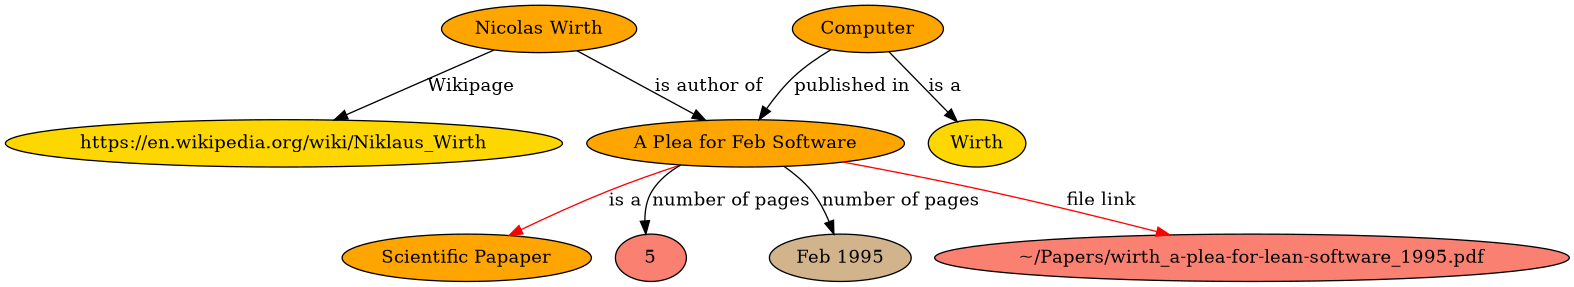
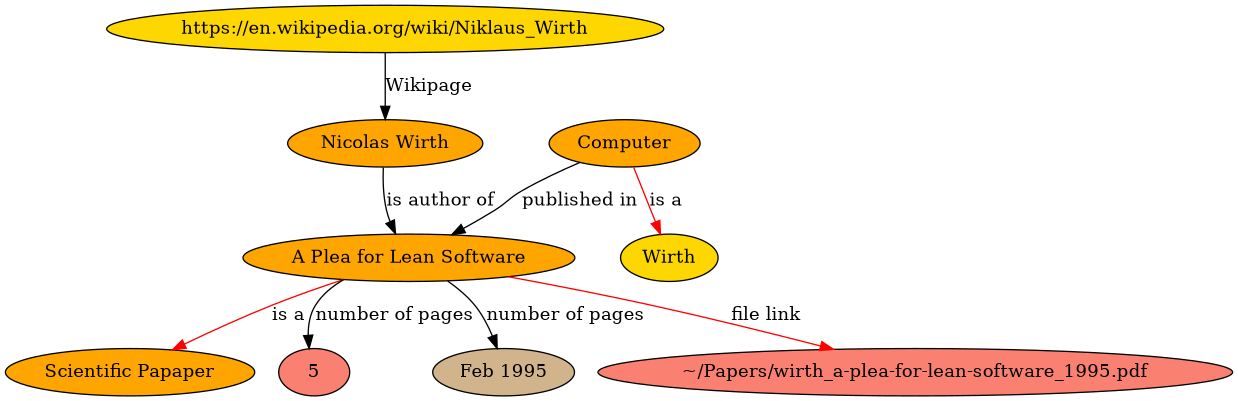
(420, 82) -> (385, 80)
(918, 82) -> (645, 195)
(746, 143) -> (409, 258)
